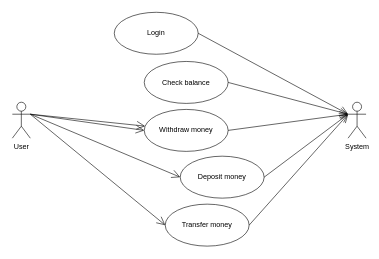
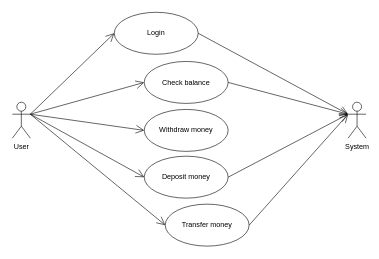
none -> (73, 73)
(101, 122) -> (88, 98)
(285, 123) -> none
(222, 177) -> (186, 177)
